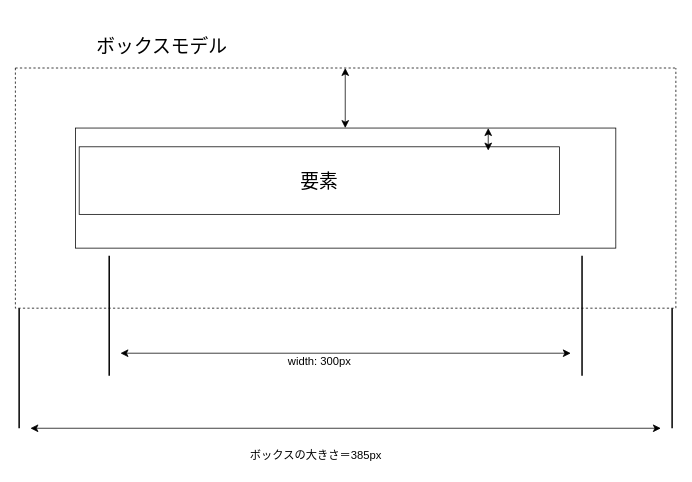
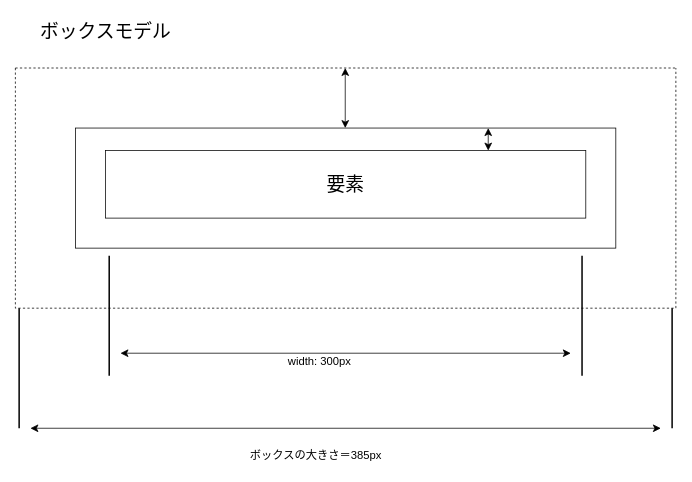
(162, 45) -> (105, 30)
(319, 180) -> (345, 184)
